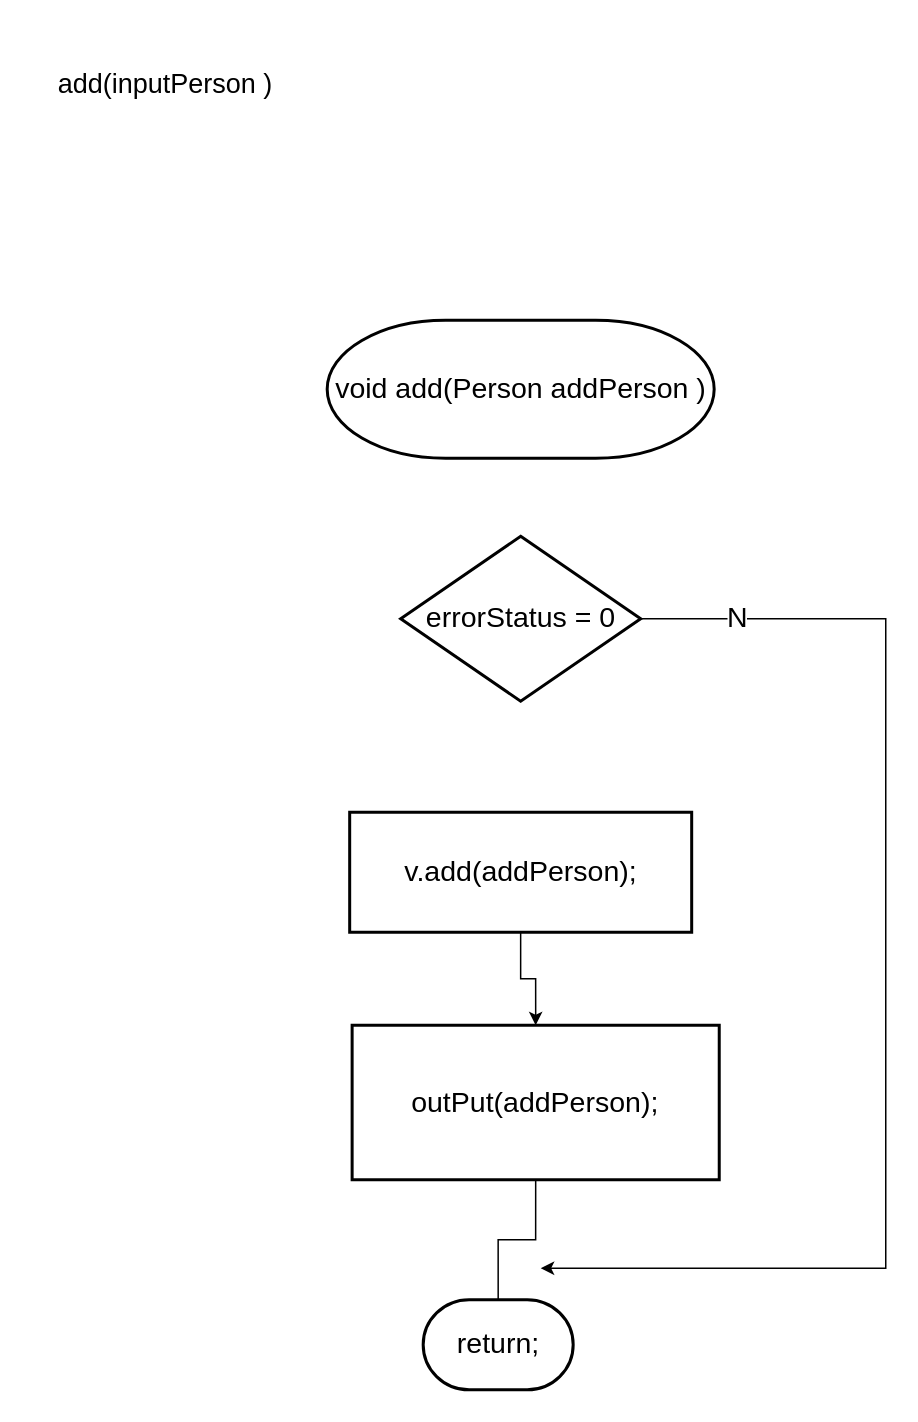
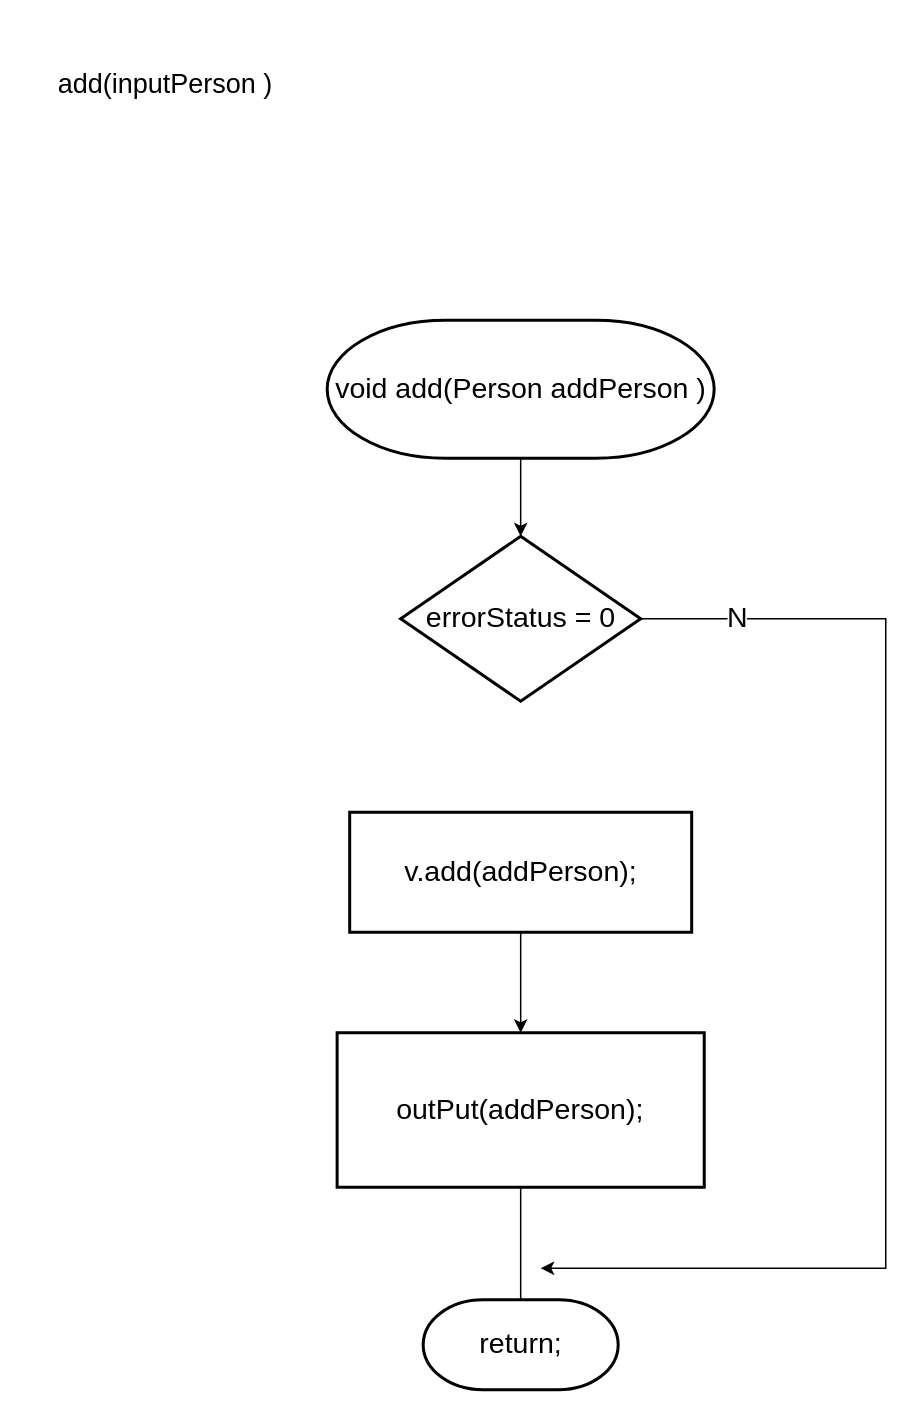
none -> (521, 492)
(536, 1103) -> (521, 1110)
(498, 1345) -> (521, 1345)
